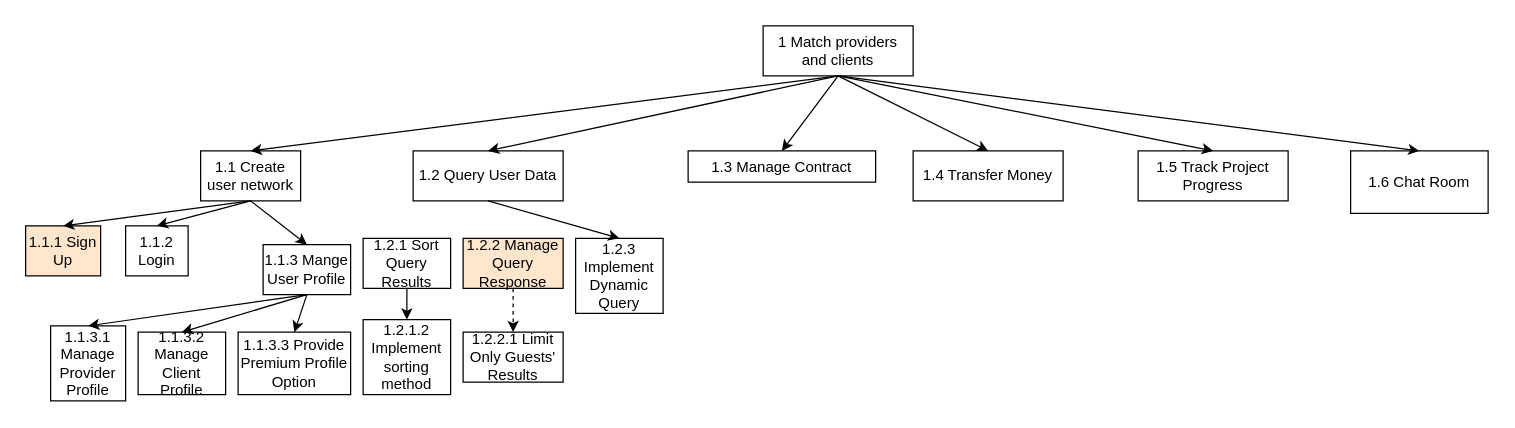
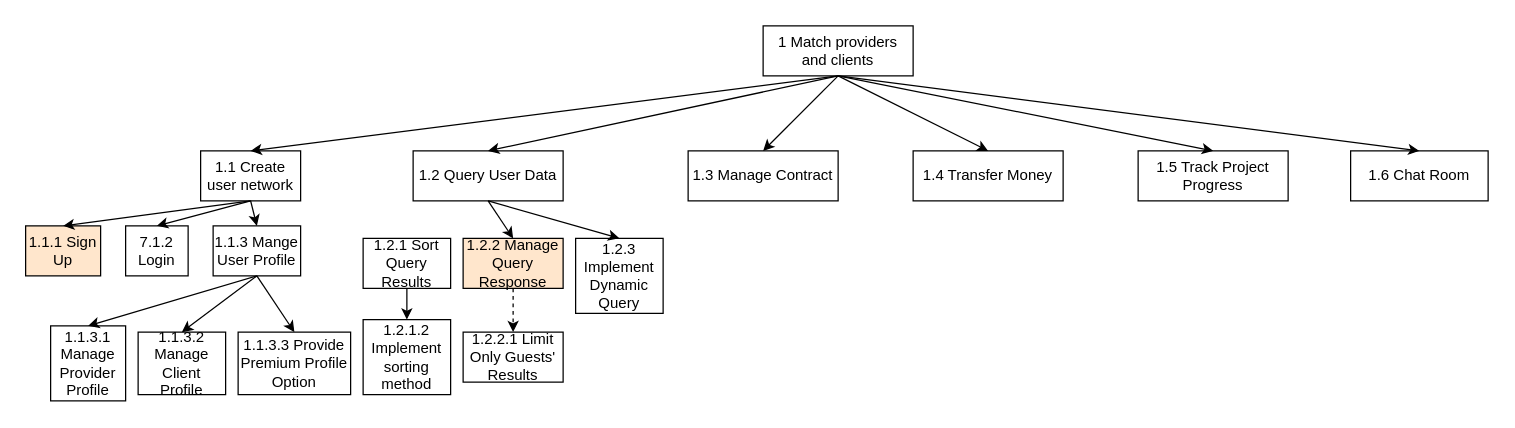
(782, 166) -> (763, 176)
(1419, 182) -> (1419, 176)
none -> (499, 217)
(157, 251) -> (157, 251)
(307, 269) -> (257, 251)
